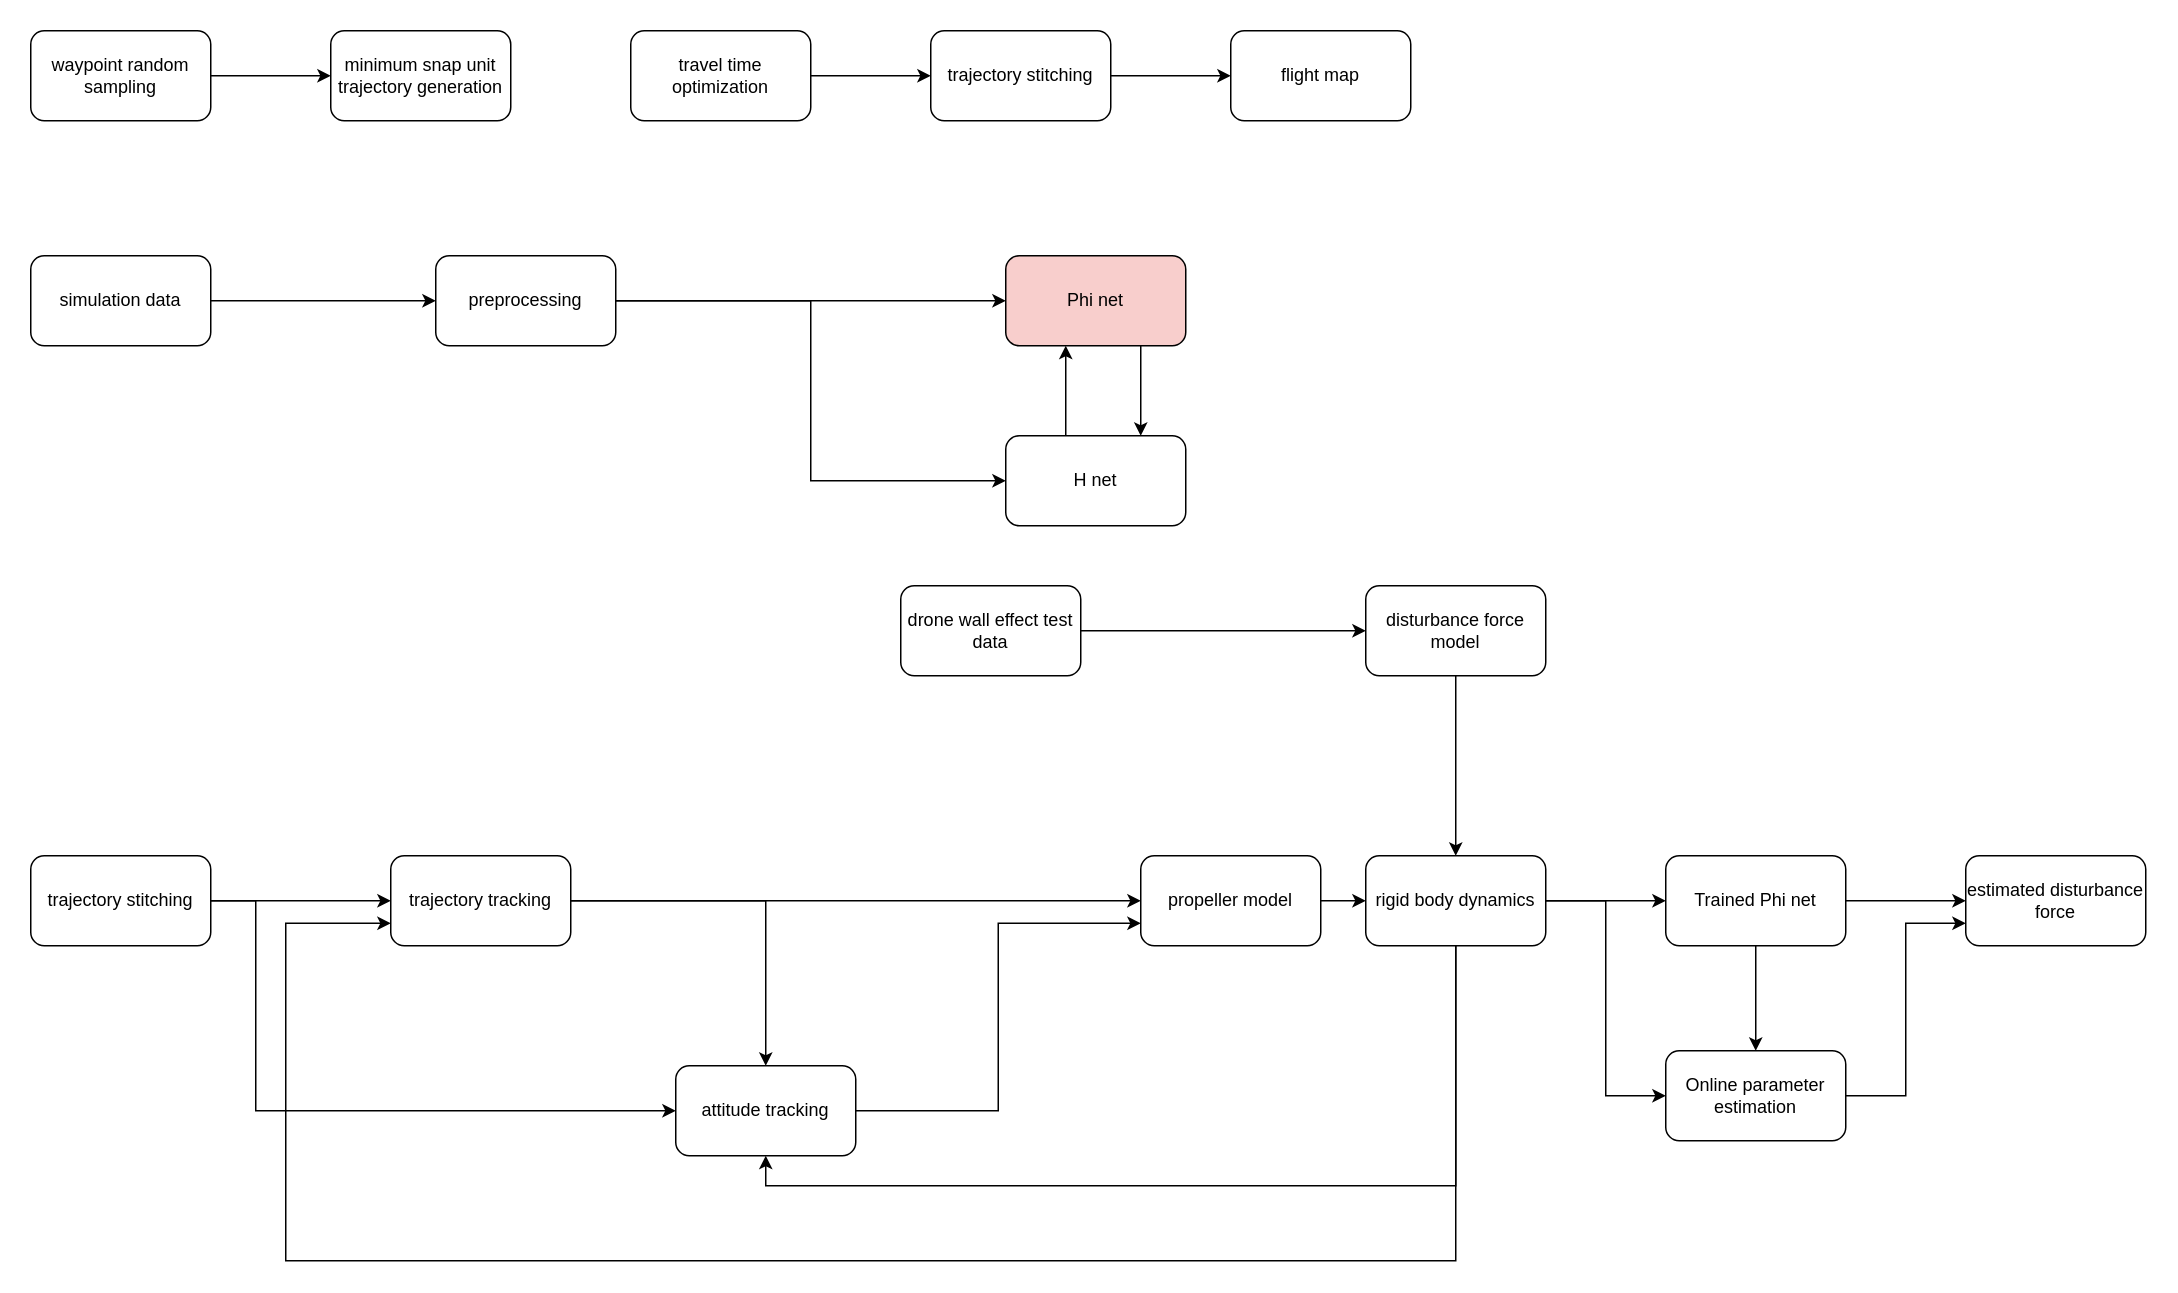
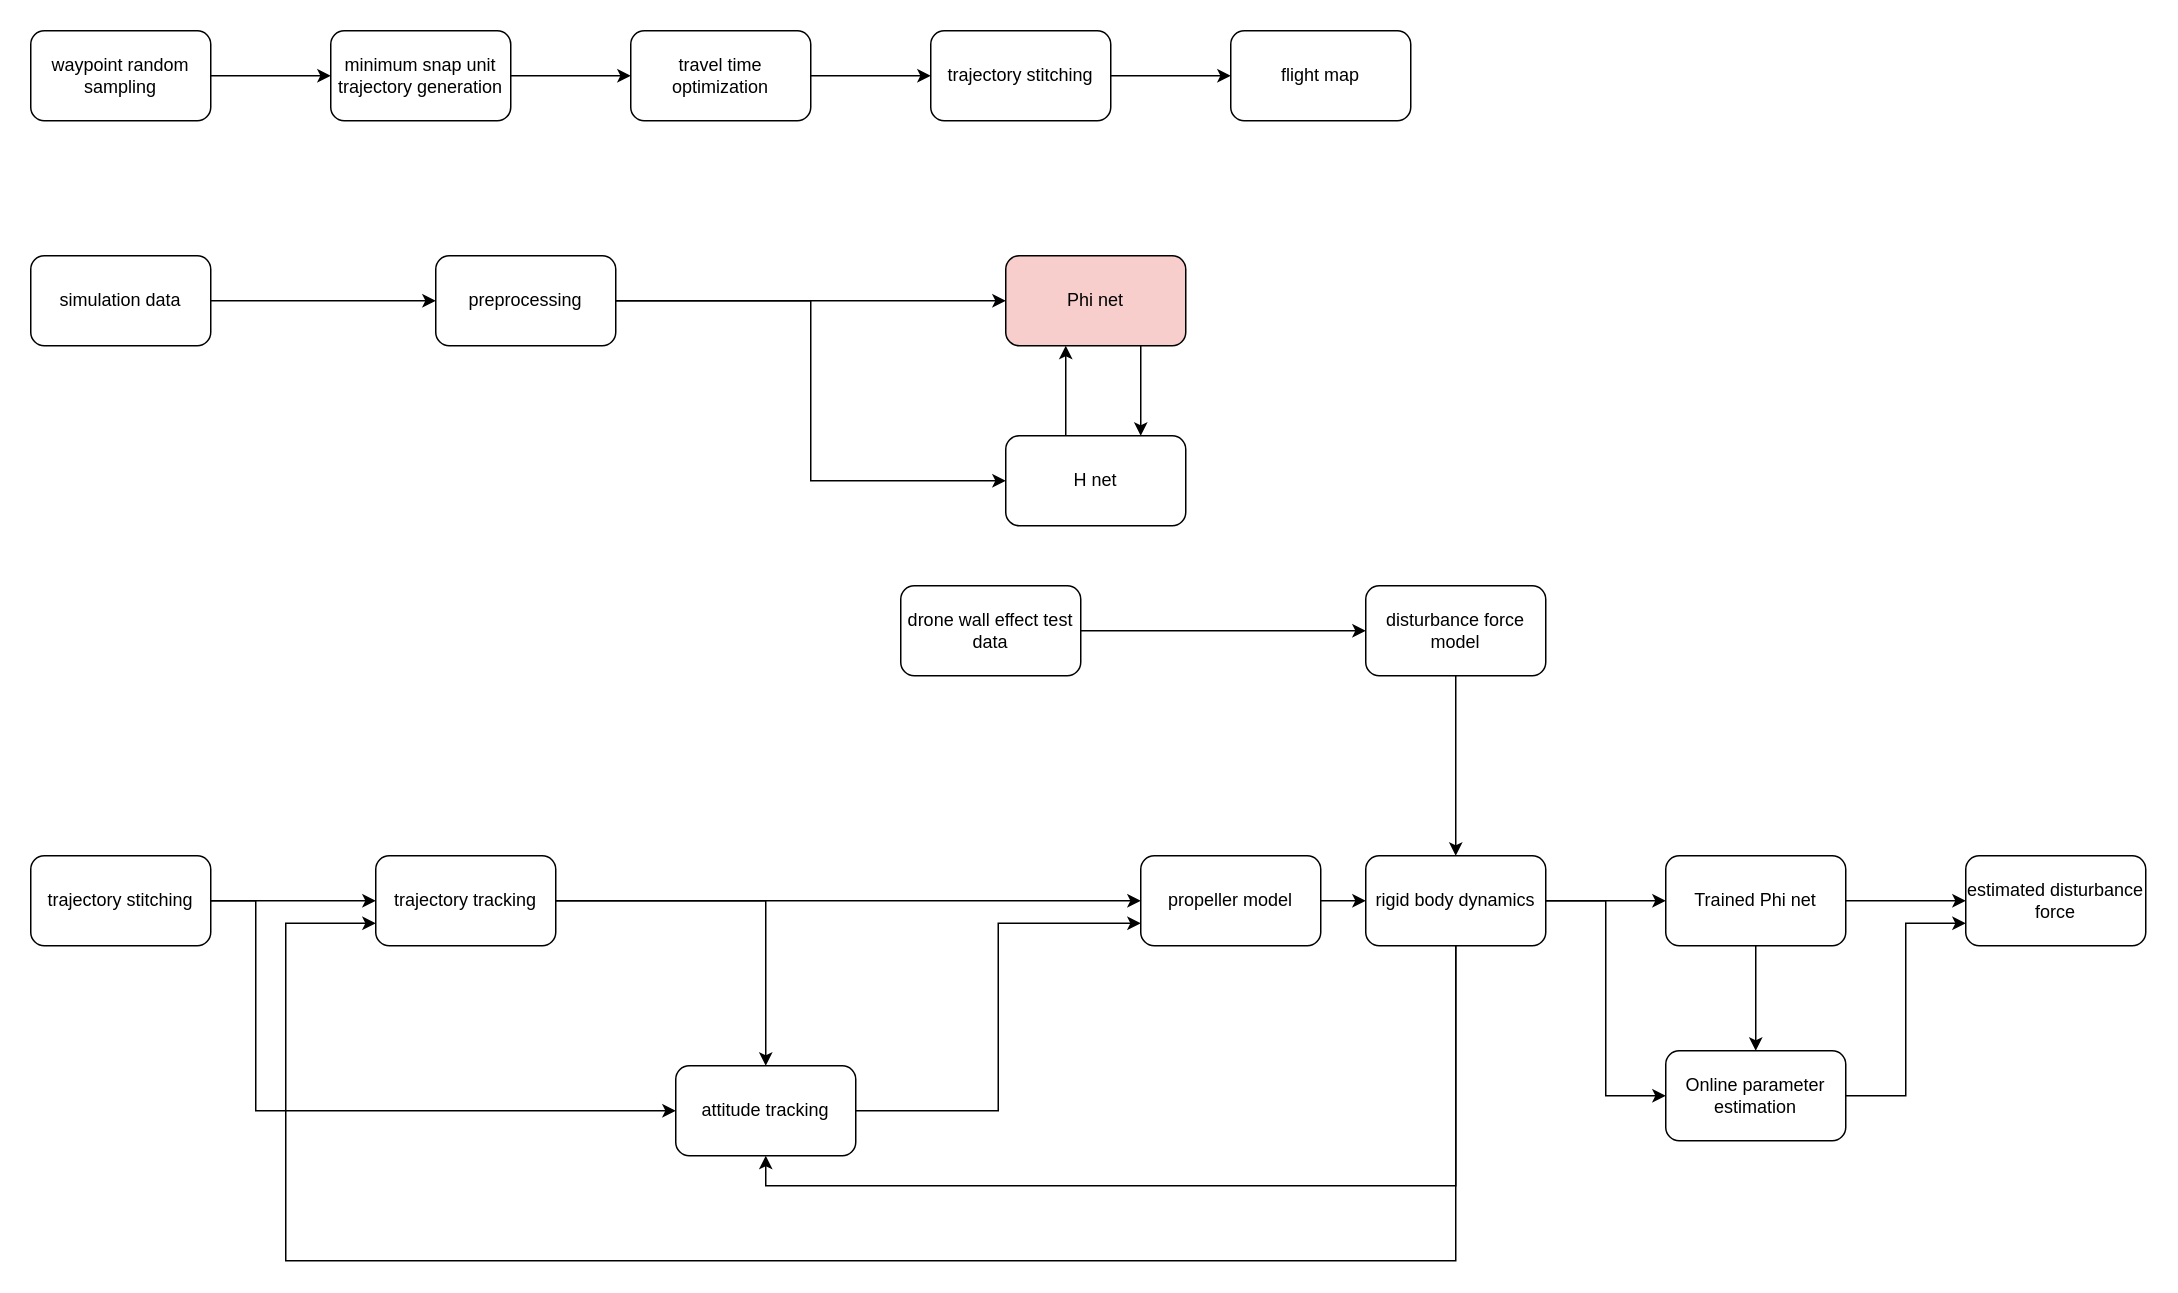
none -> (566, 76)
(481, 901) -> (466, 901)
